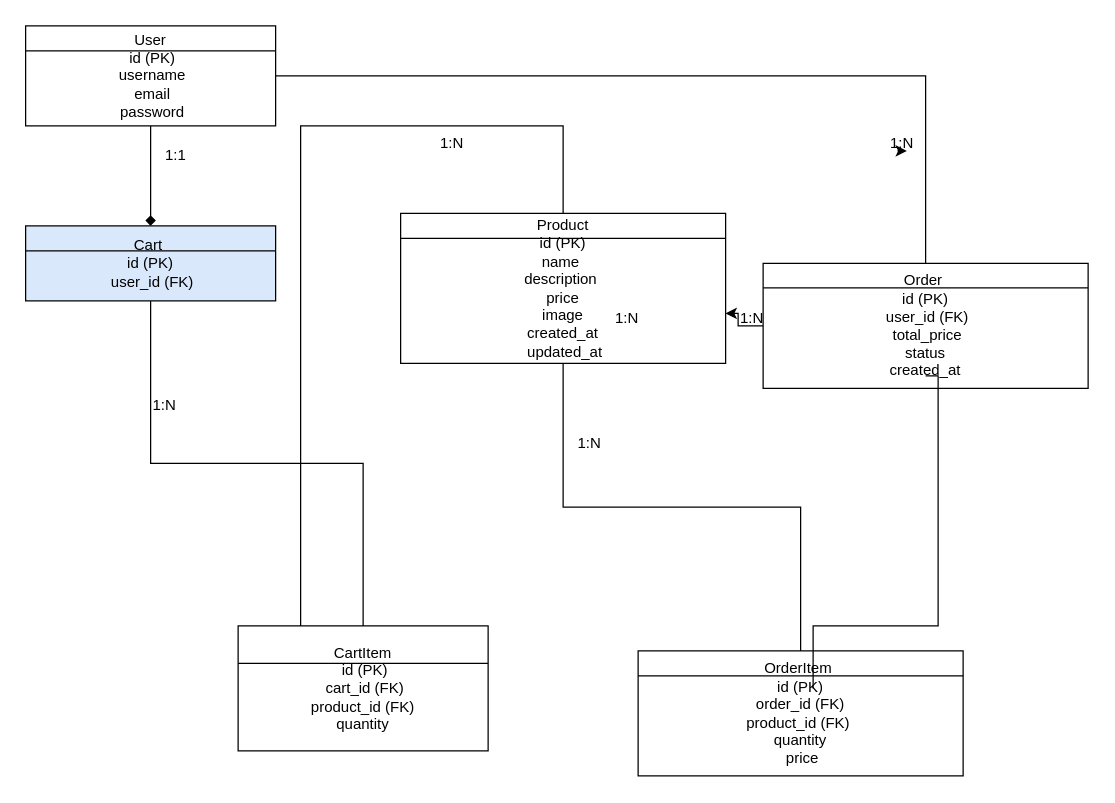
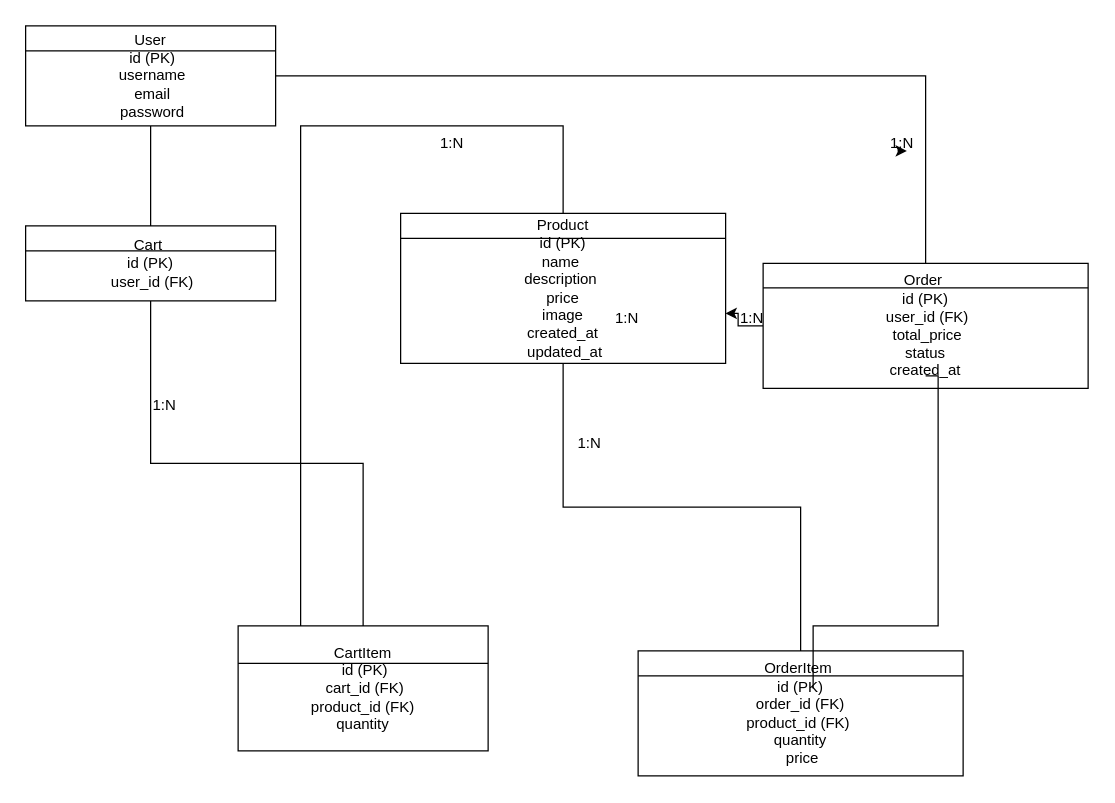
(188, 151) -> none
(151, 215) -> (151, 220)
(151, 263) -> (151, 263)
